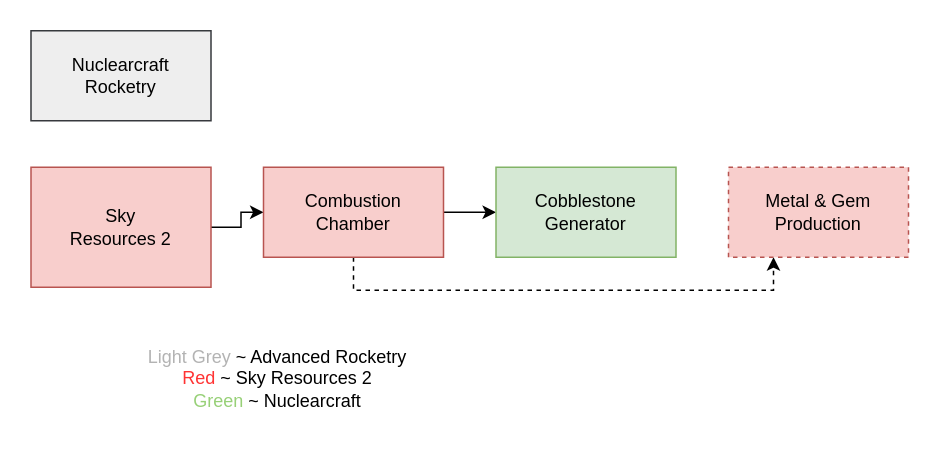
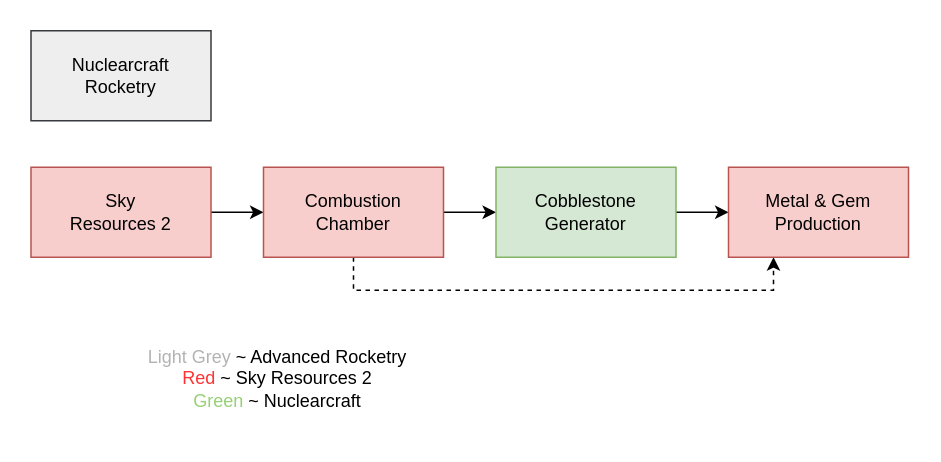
none -> (704, 212)
(818, 212) -> (818, 212)
(121, 227) -> (121, 212)
